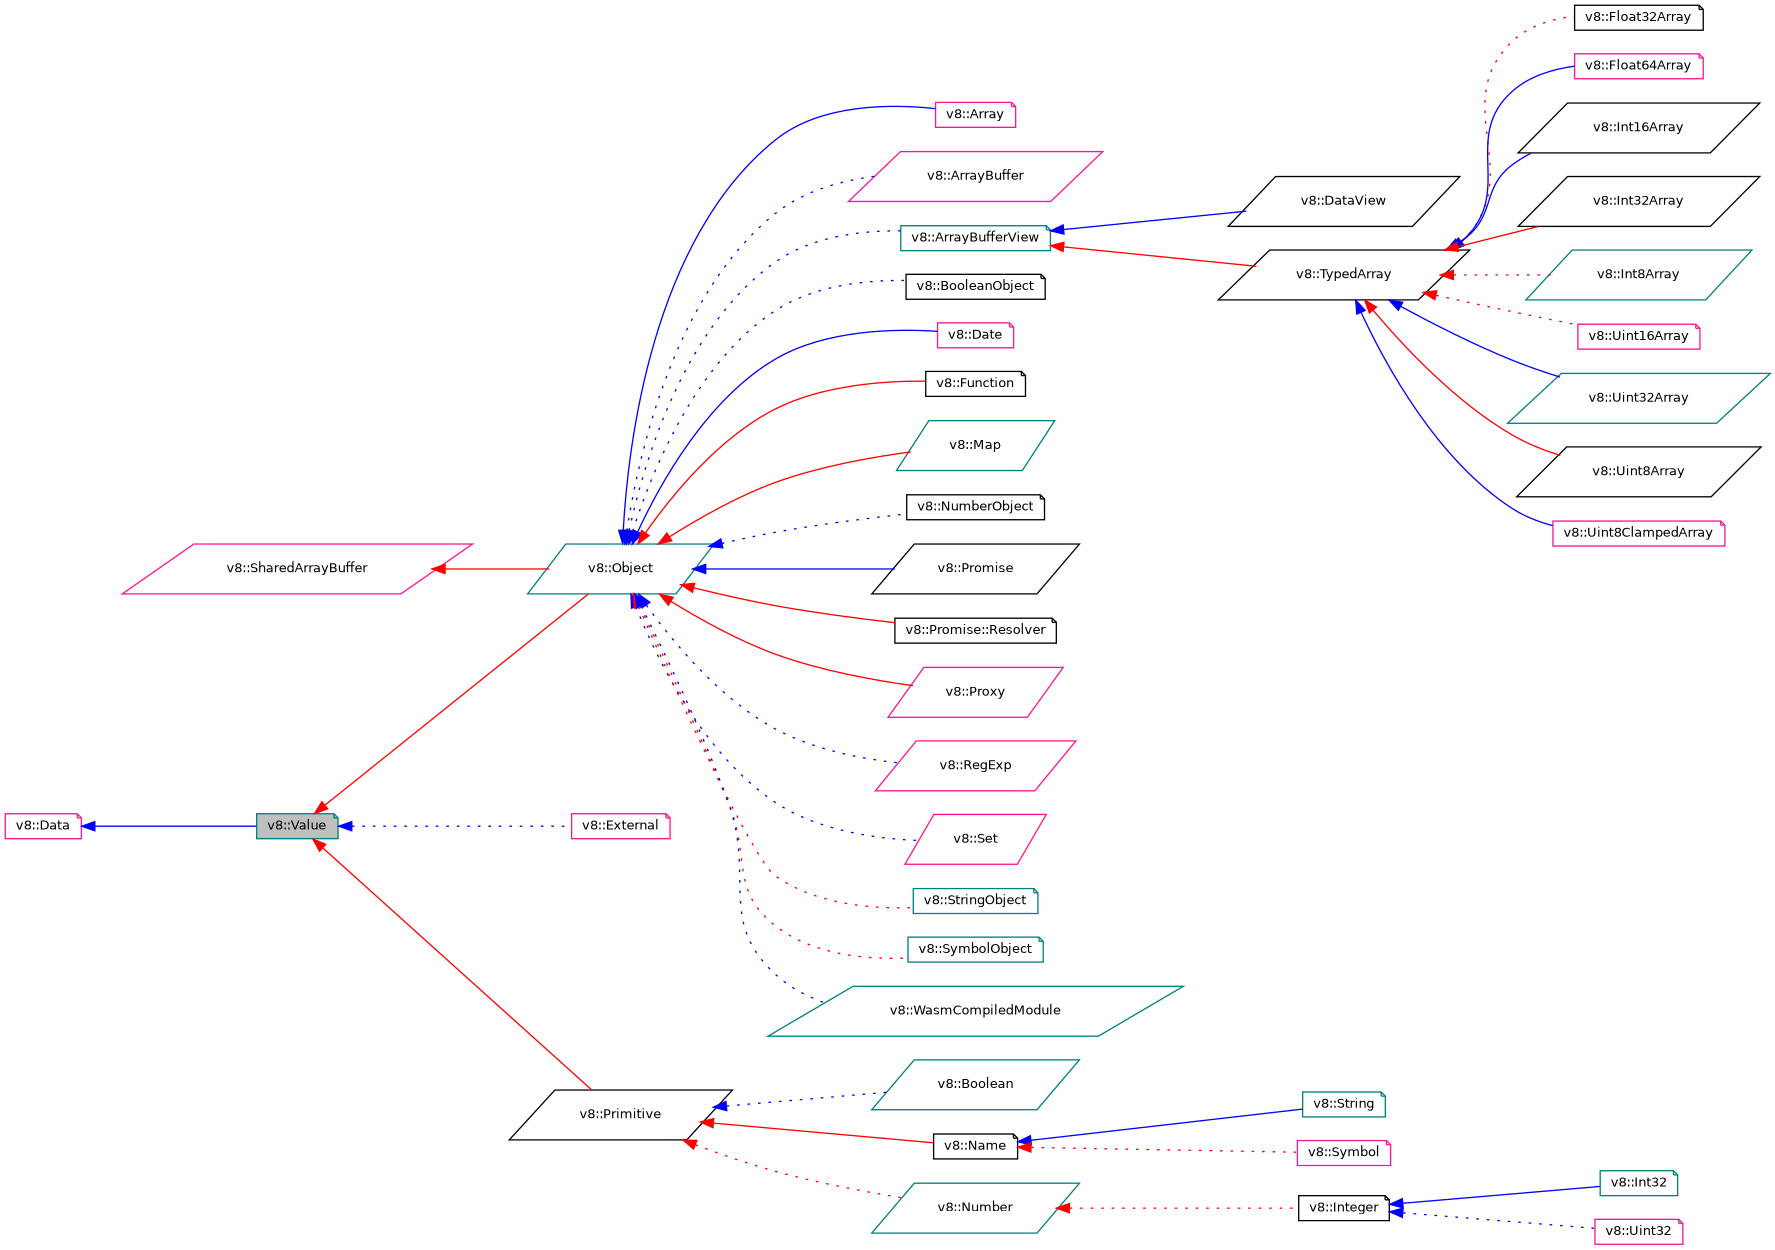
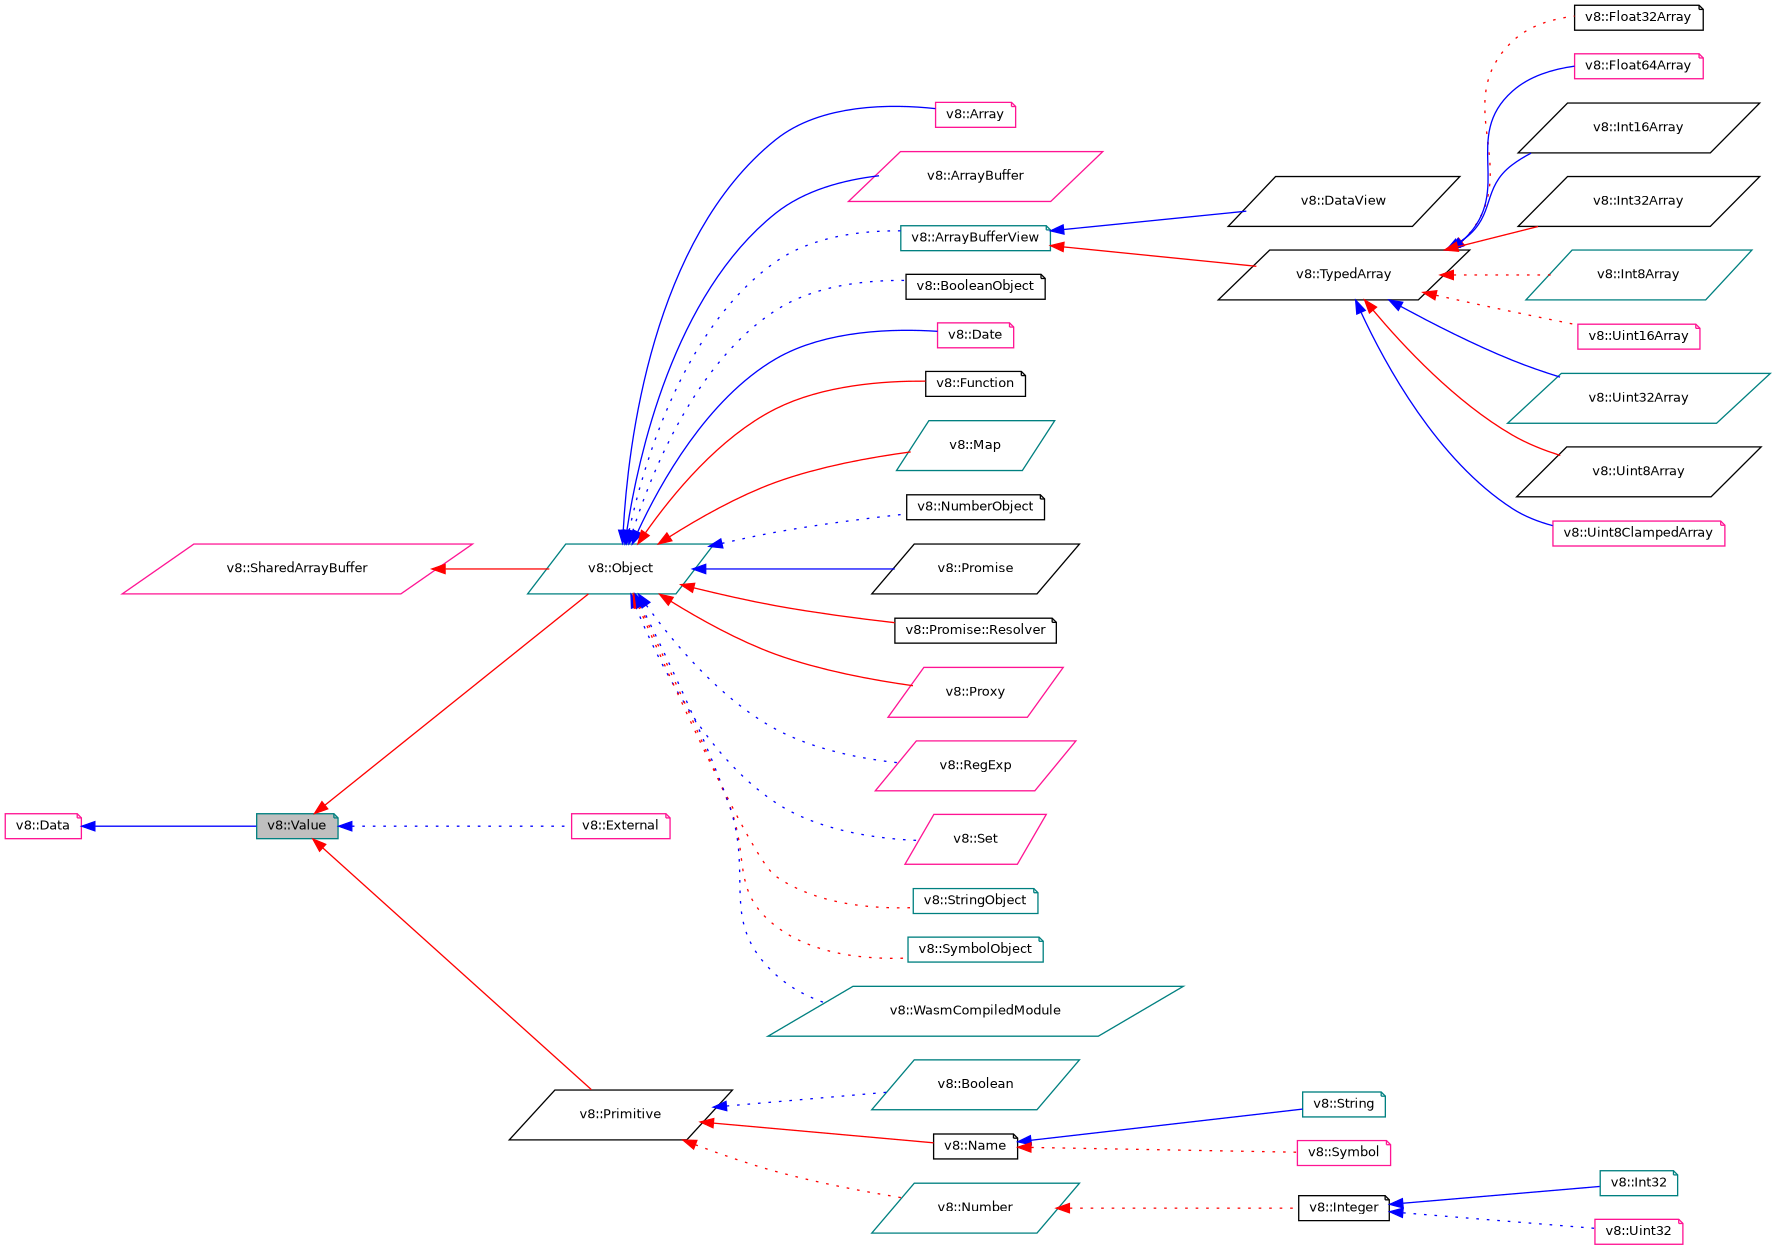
(699, 309) -> (699, 309)
